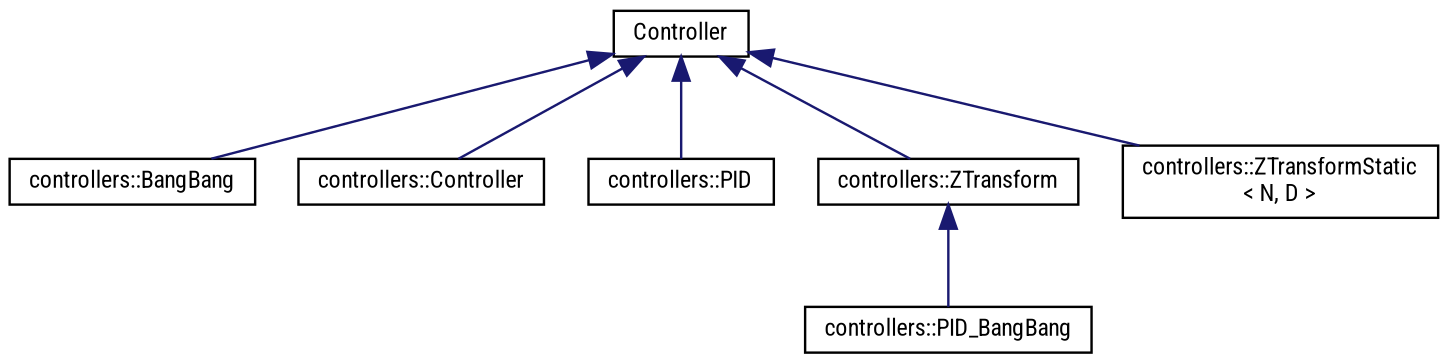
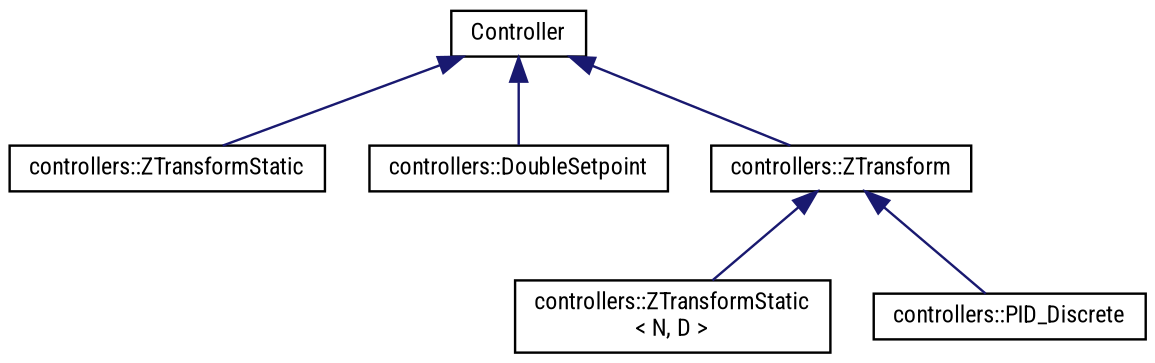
(956, 102) -> (755, 244)
(132, 182) -> (167, 168)
(421, 182) -> (519, 168)
(681, 182) -> none
(948, 330) -> (1010, 317)
